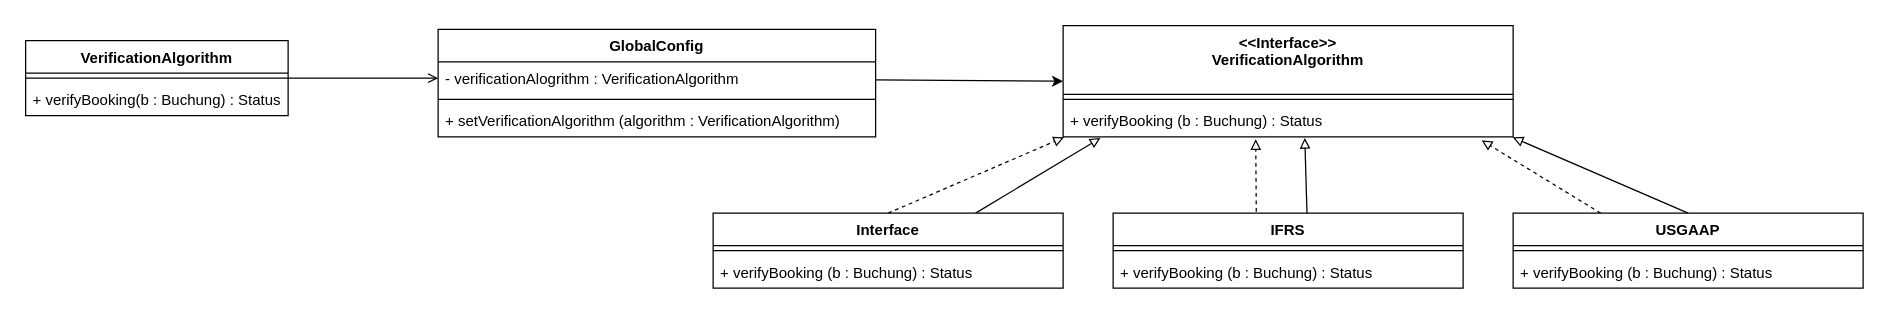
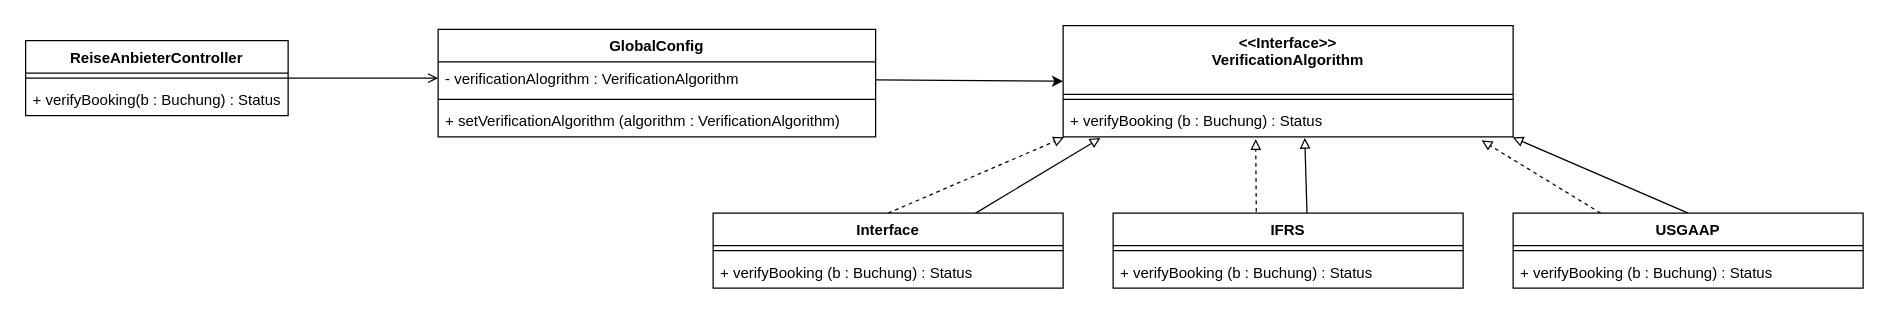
(156, 58) -> (156, 58)
